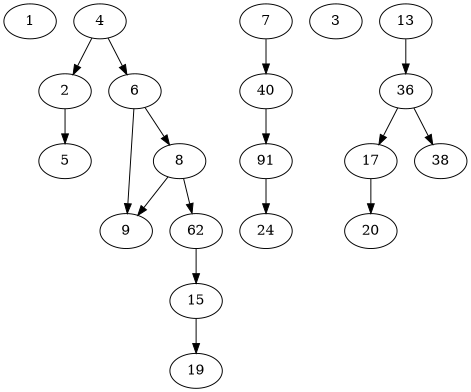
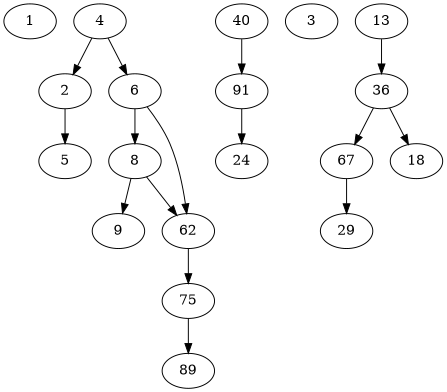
(266, 21) -> none
(131, 156) -> (173, 153)
(371, 161) -> (347, 161)
(441, 161) -> (416, 161)
(371, 231) -> (347, 231)
(196, 301) -> (188, 301)
(196, 371) -> (188, 371)
